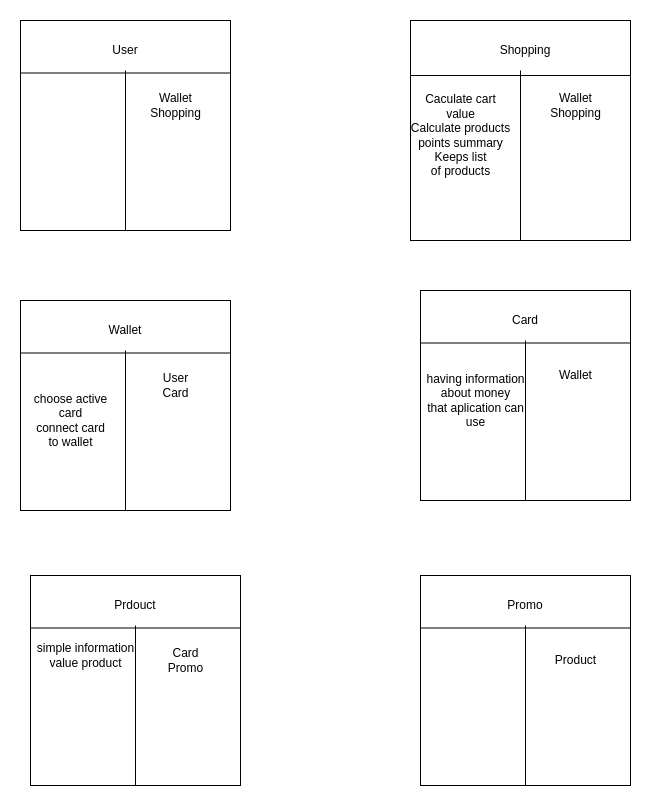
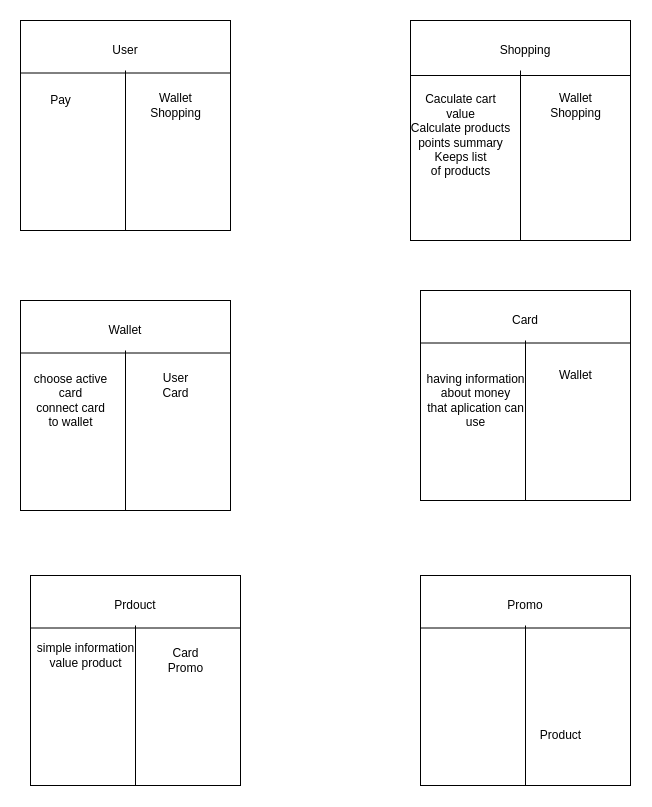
none -> (61, 101)
(71, 421) -> (71, 401)
(576, 661) -> (561, 736)
